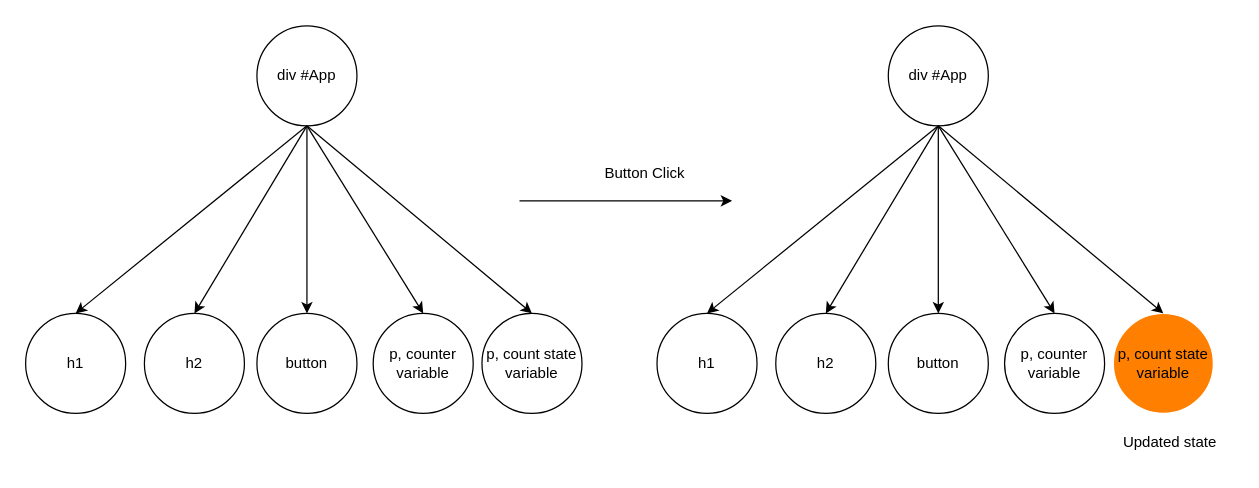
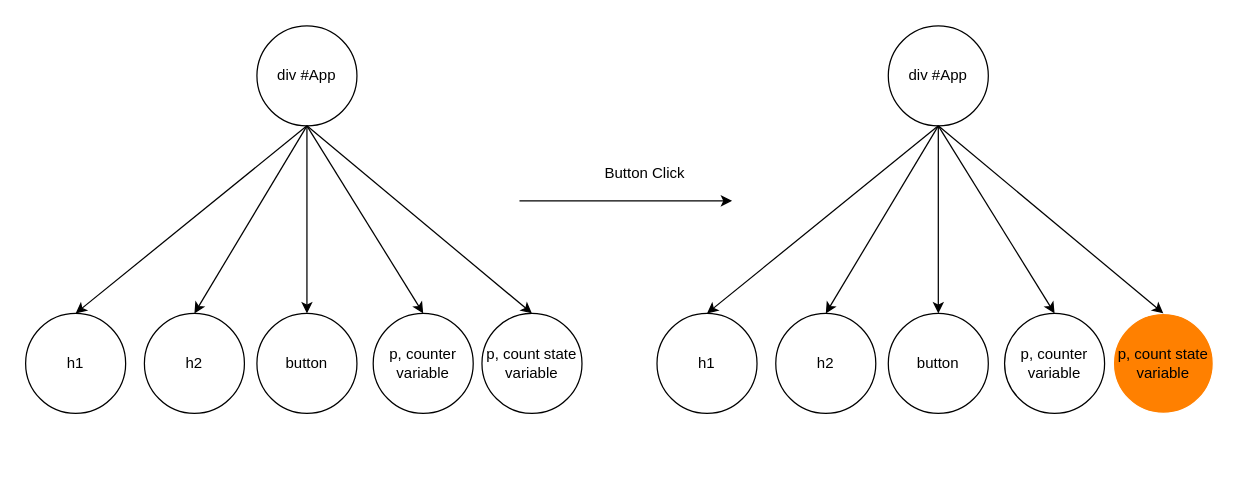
(1169, 442) -> none
